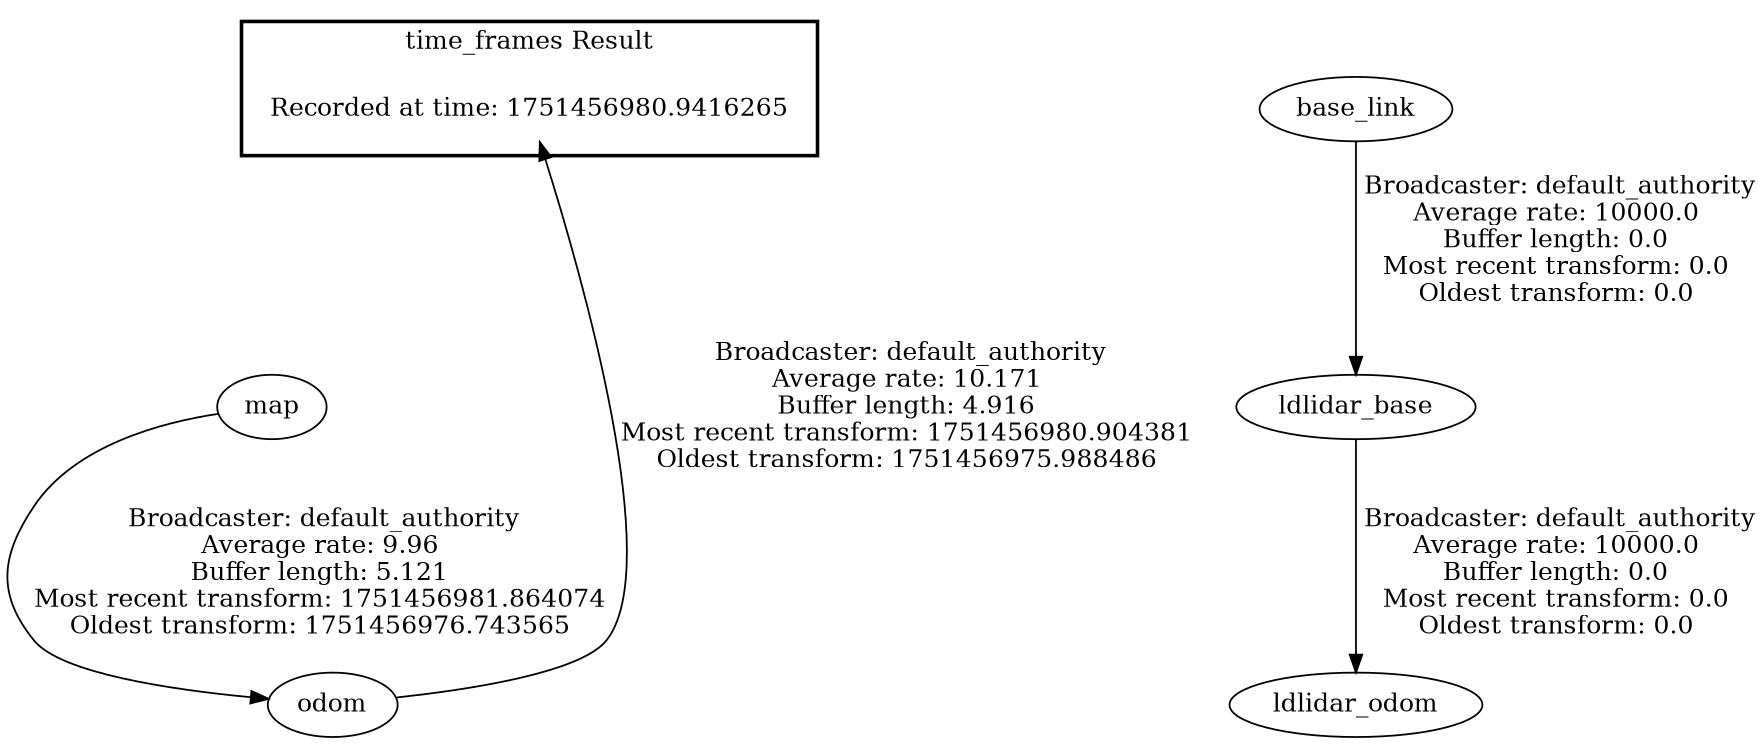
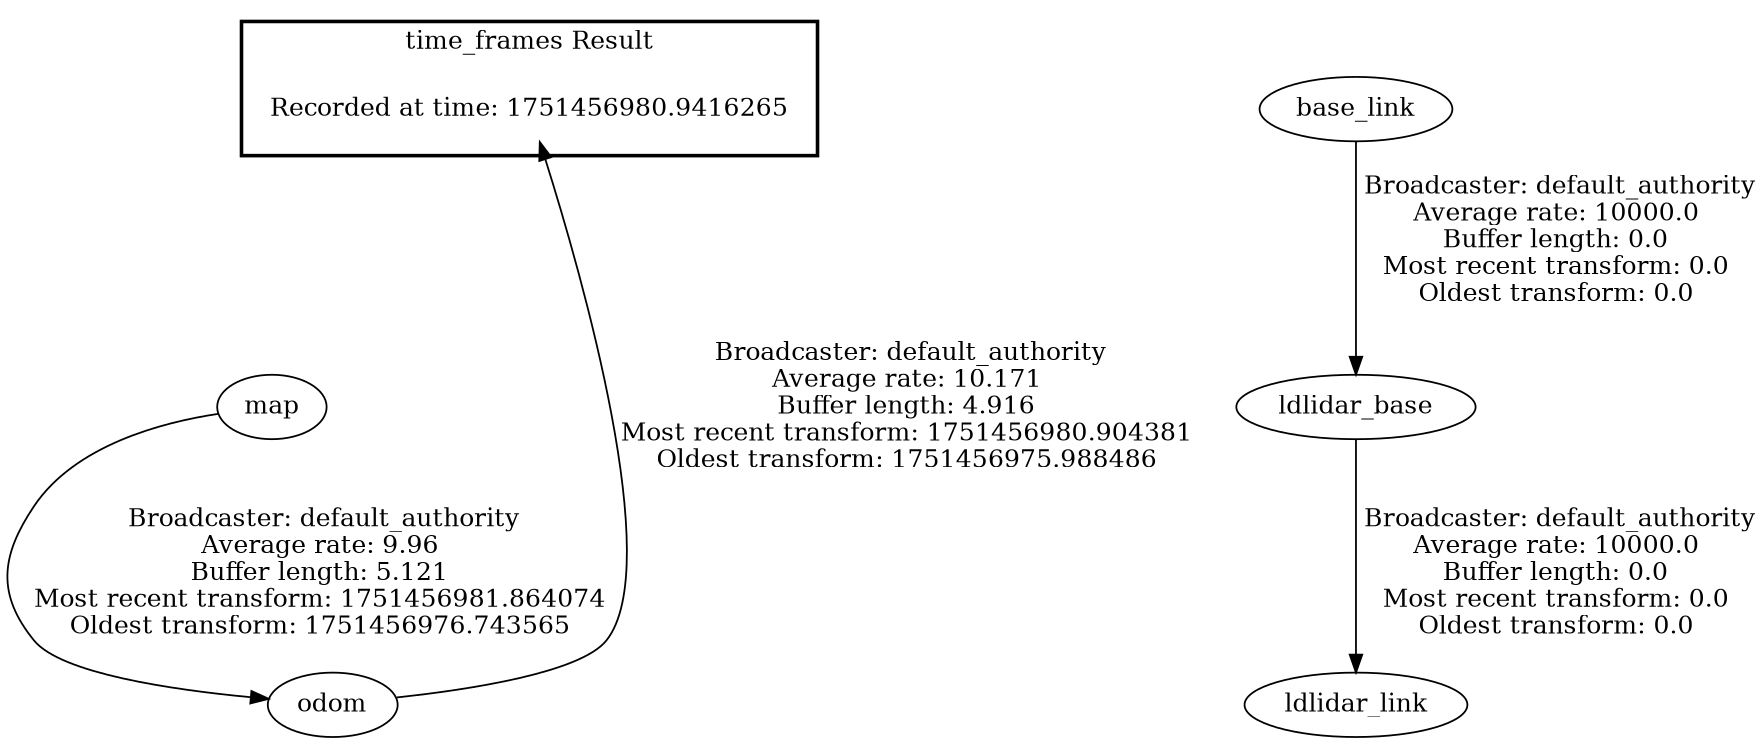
(1356, 705) -> (1356, 705)
